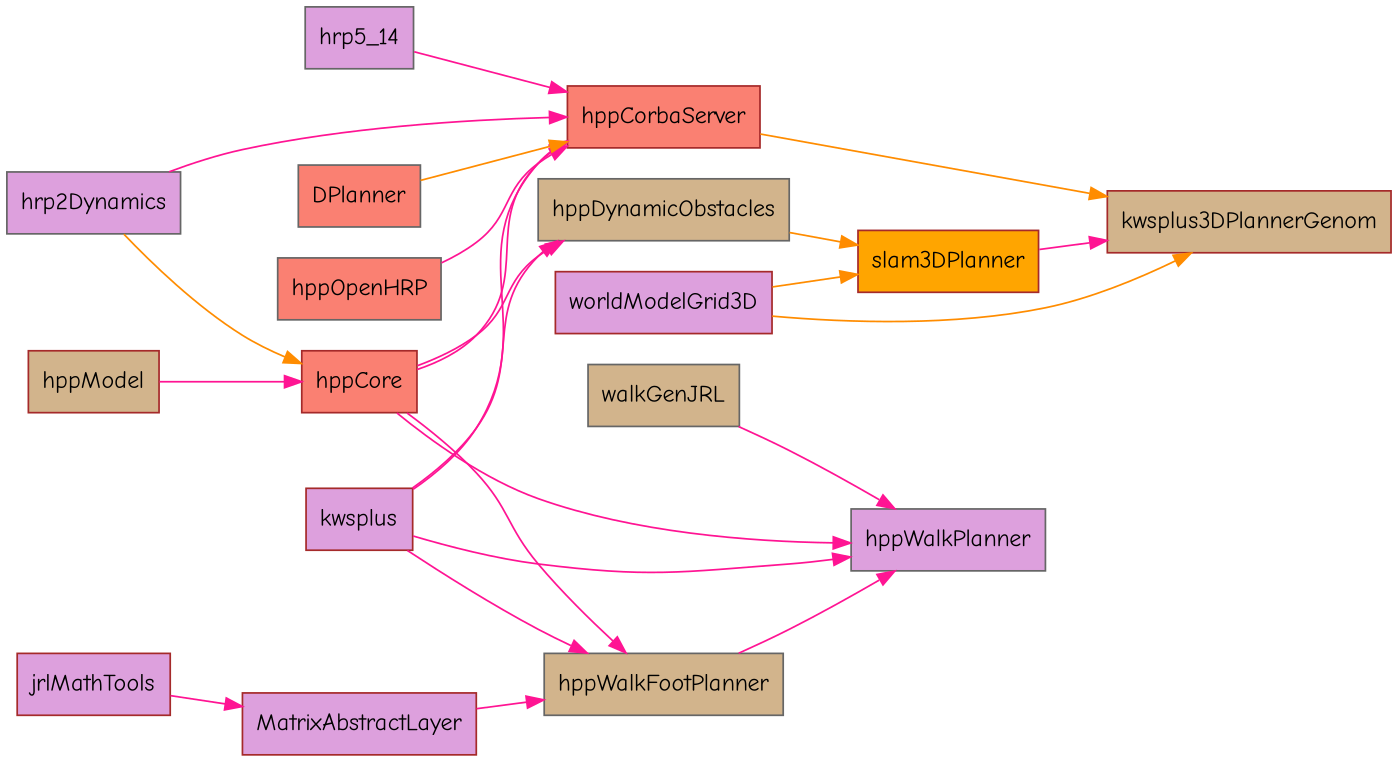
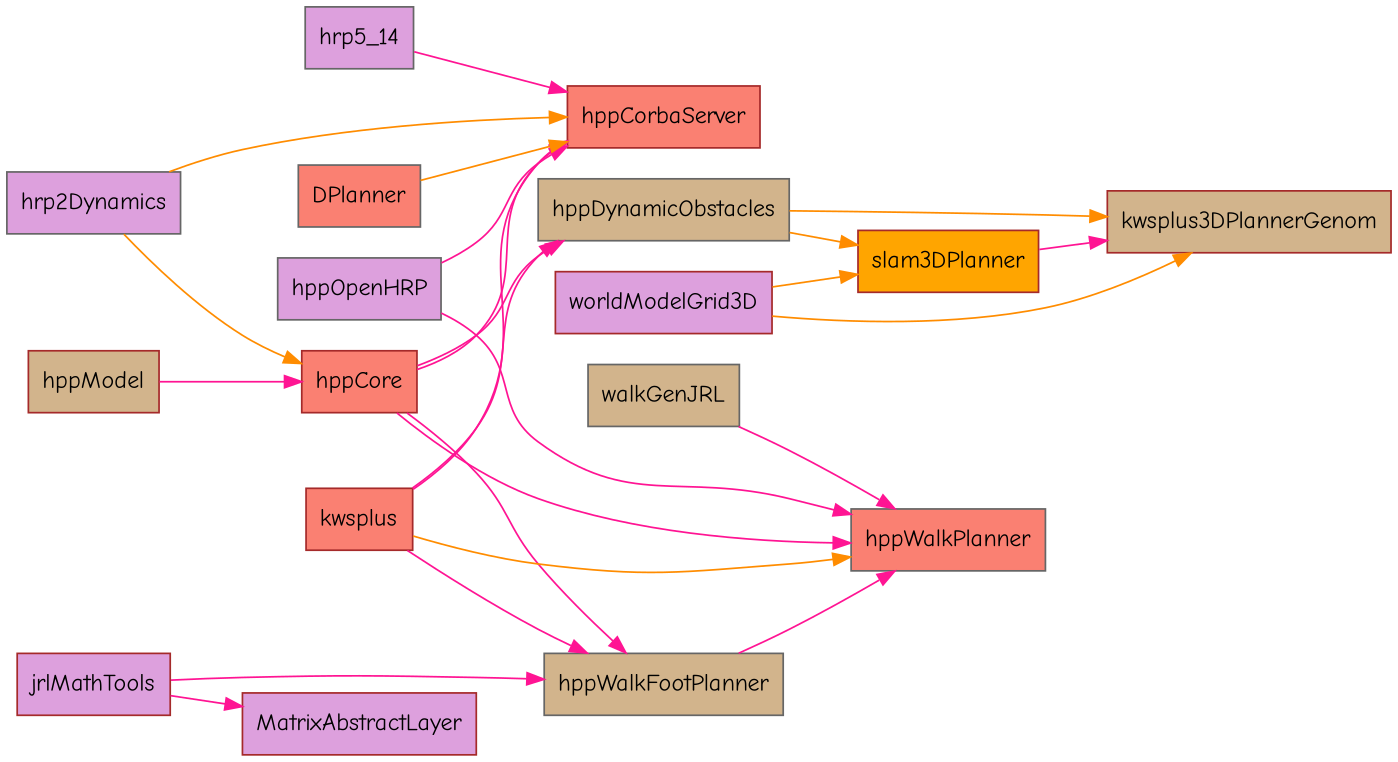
(357, 131) -> (357, 131)
(925, 164) -> (940, 213)
(359, 289) -> (359, 289)
none -> (600, 475)
(359, 519) -> (359, 519)
(948, 540) -> (948, 540)
(622, 572) -> (622, 572)
(502, 705) -> (349, 676)
